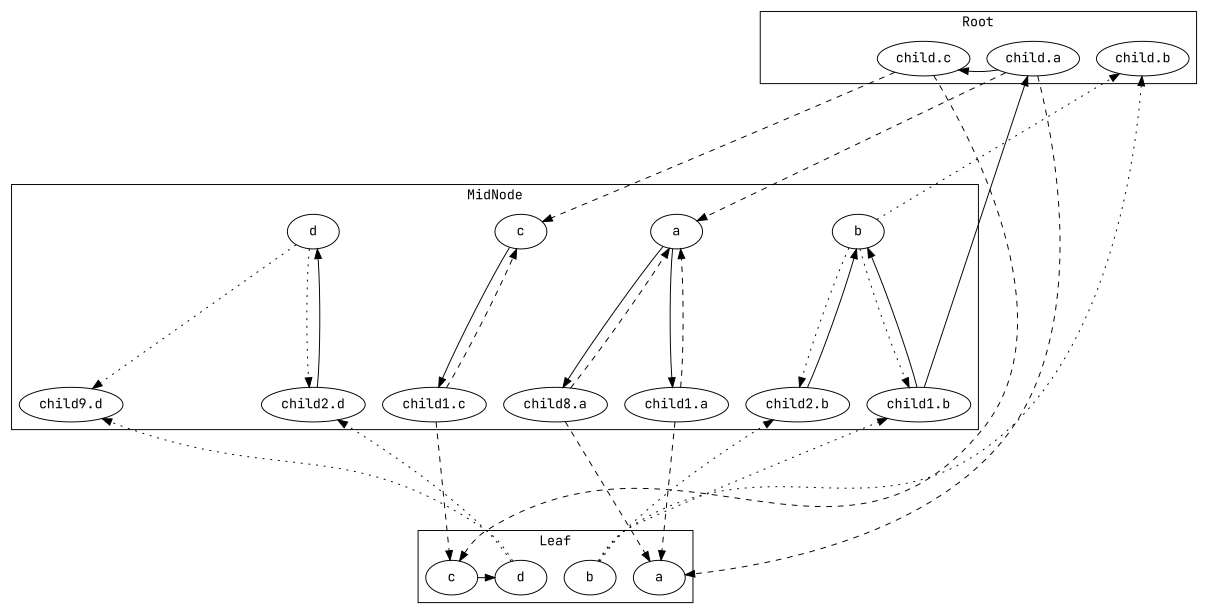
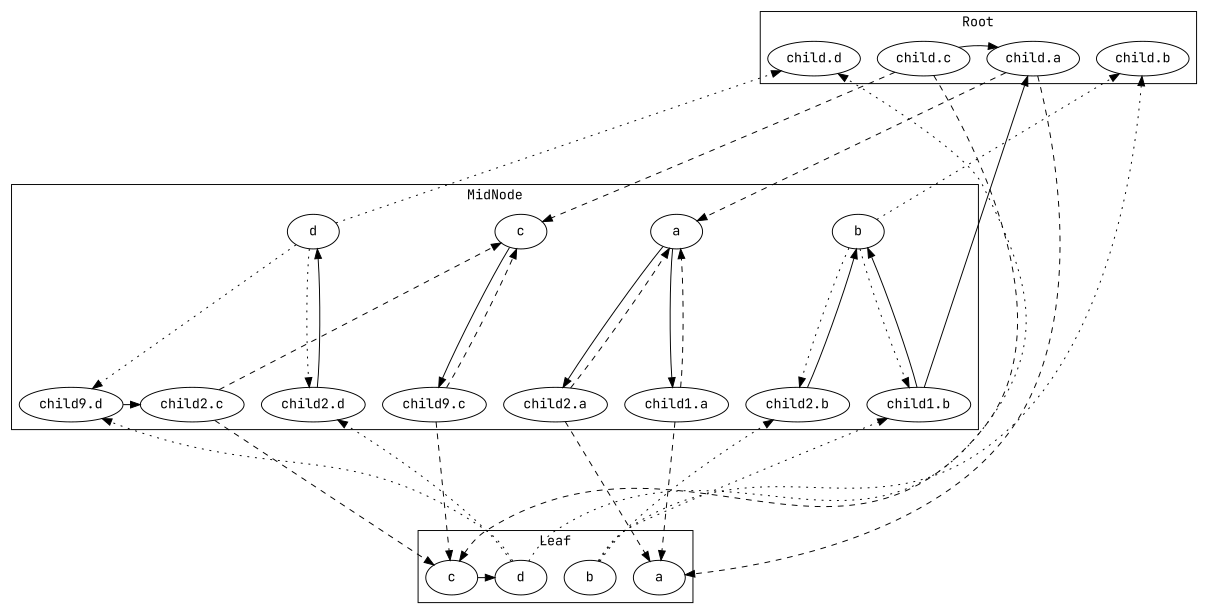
none -> (814, 59)
(983, 71) -> (973, 46)
none -> (192, 405)
(434, 405) -> (434, 405)
(556, 405) -> (556, 405)
